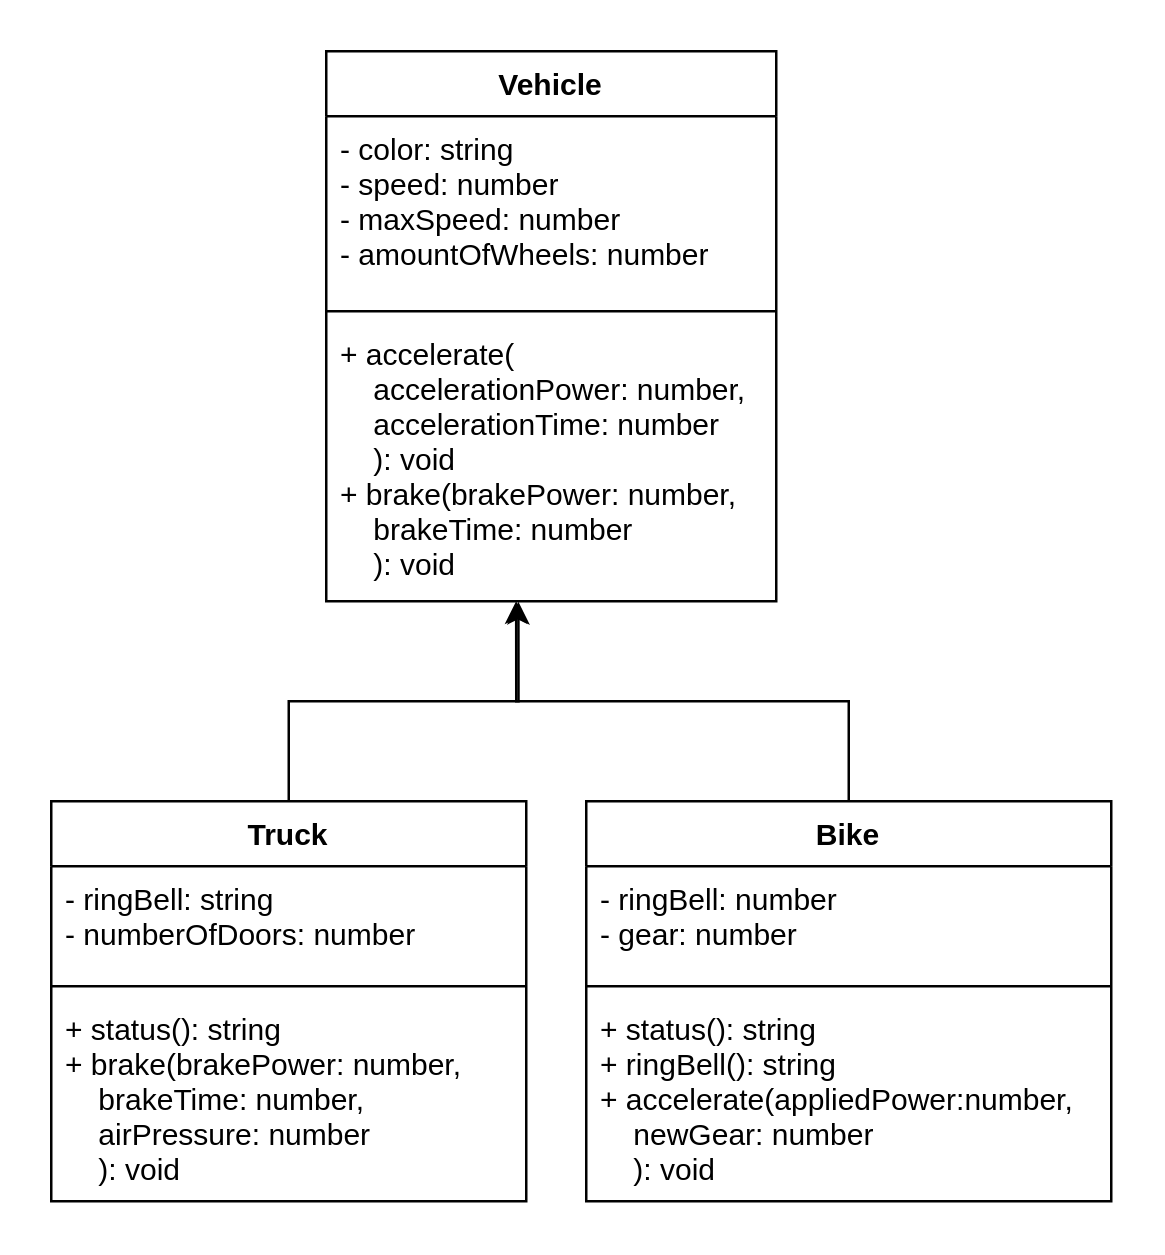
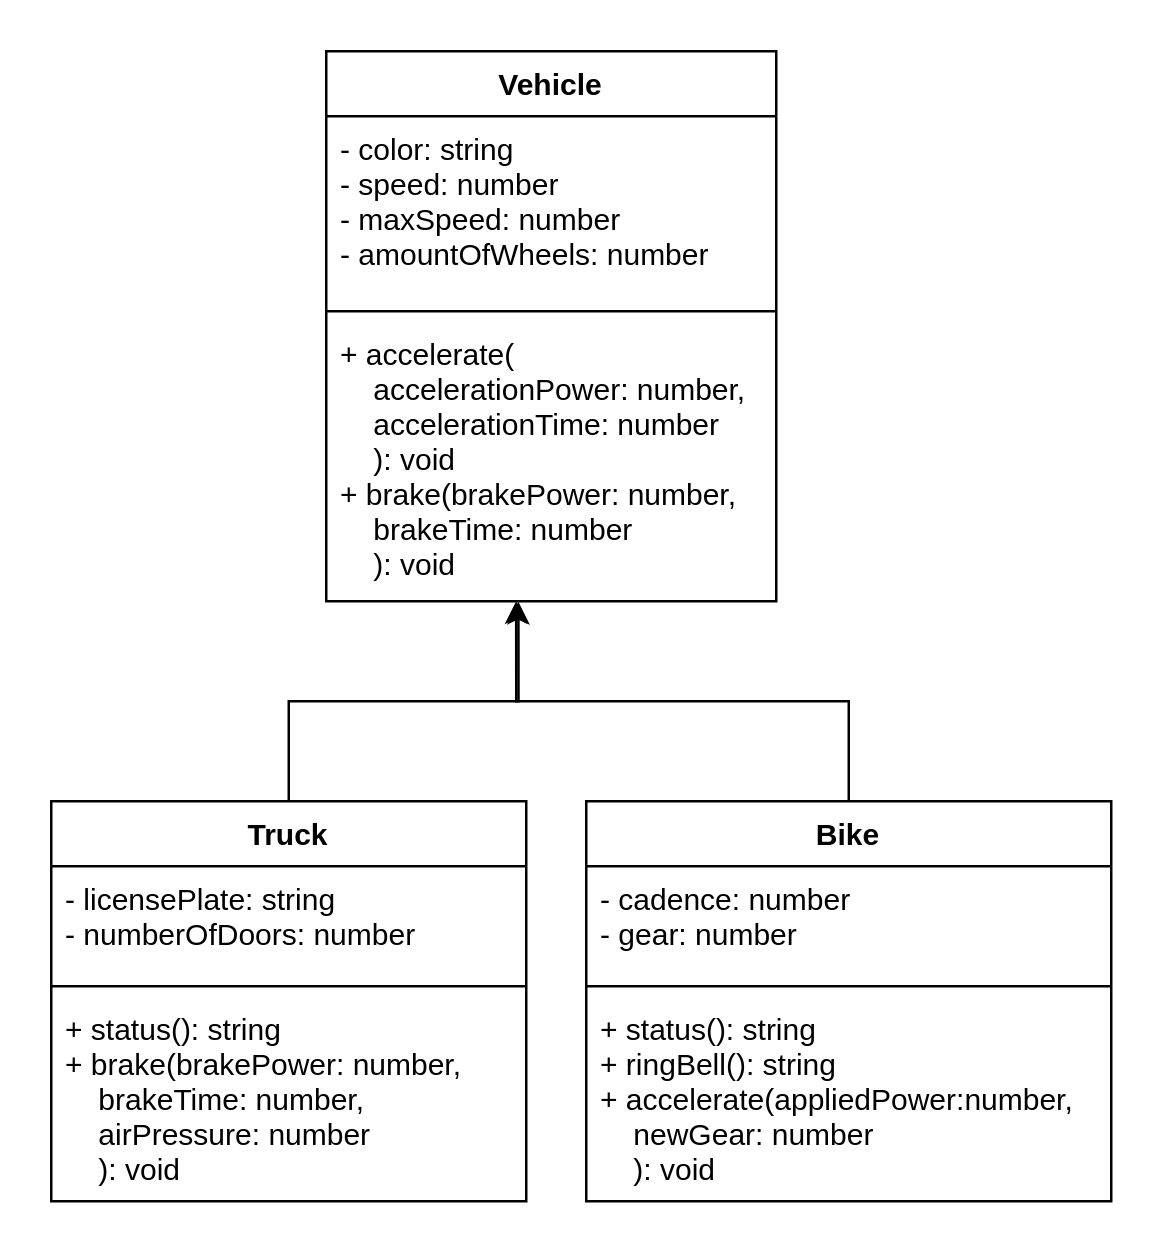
(189, 900) -> (223, 900)
(728, 900) -> (731, 900)
